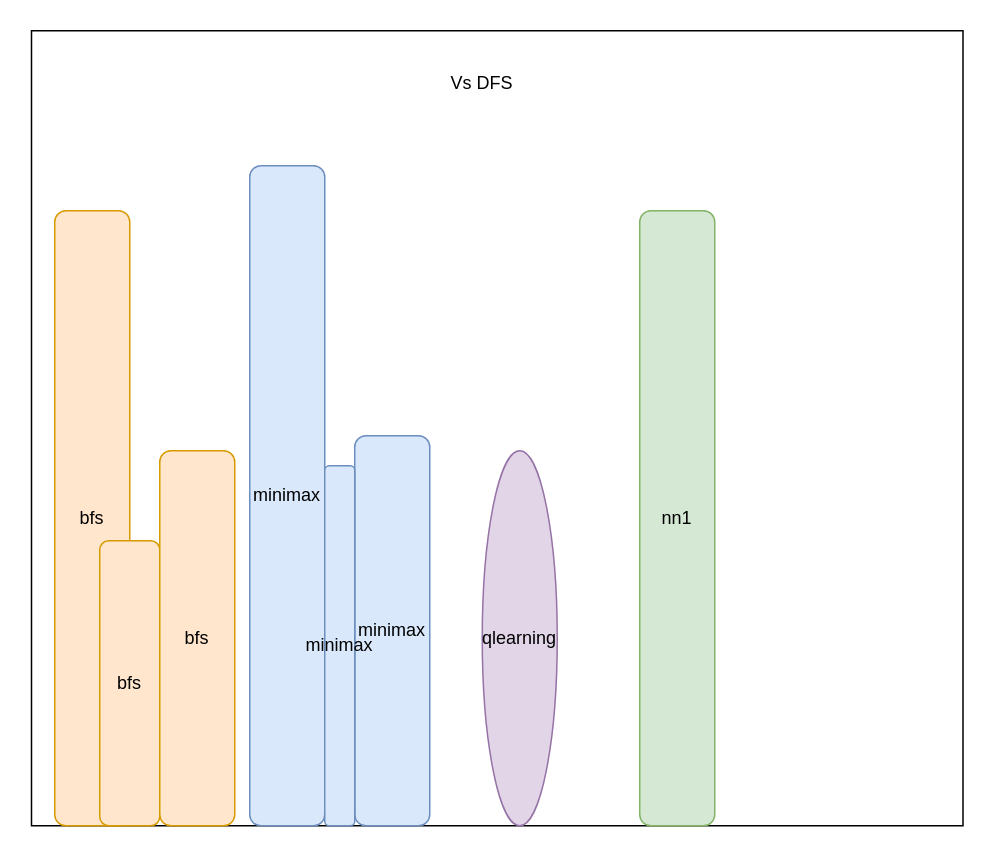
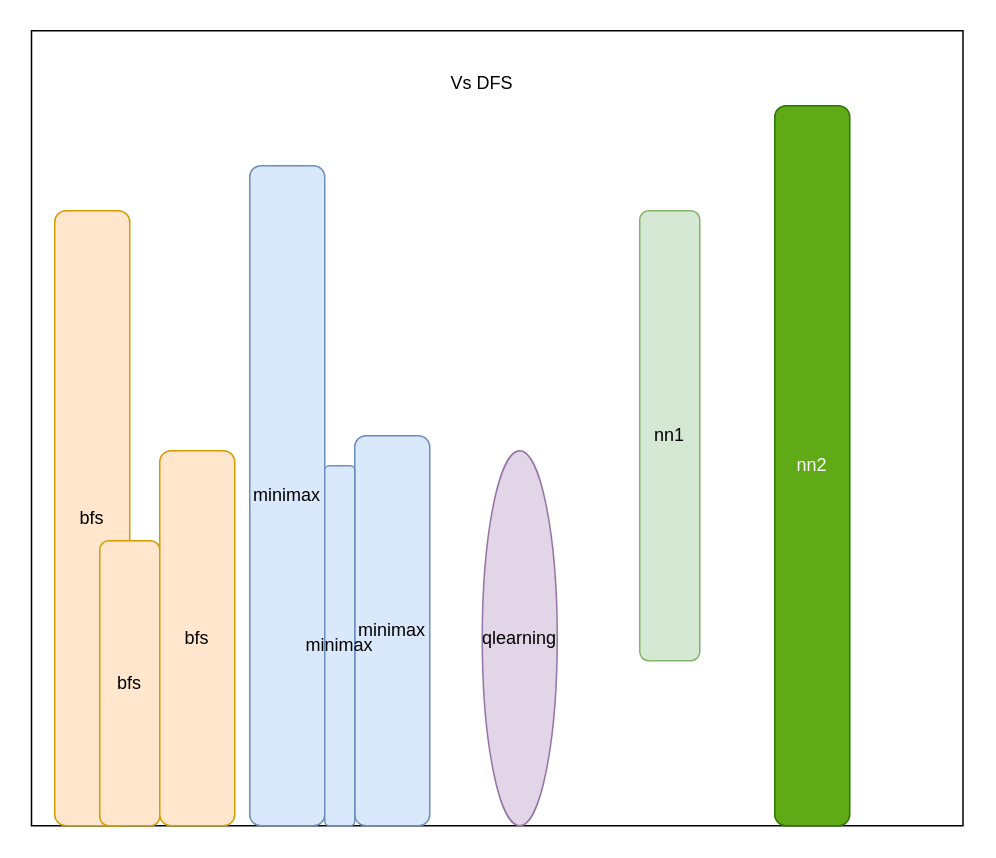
none -> (812, 466)
(677, 518) -> (670, 436)
